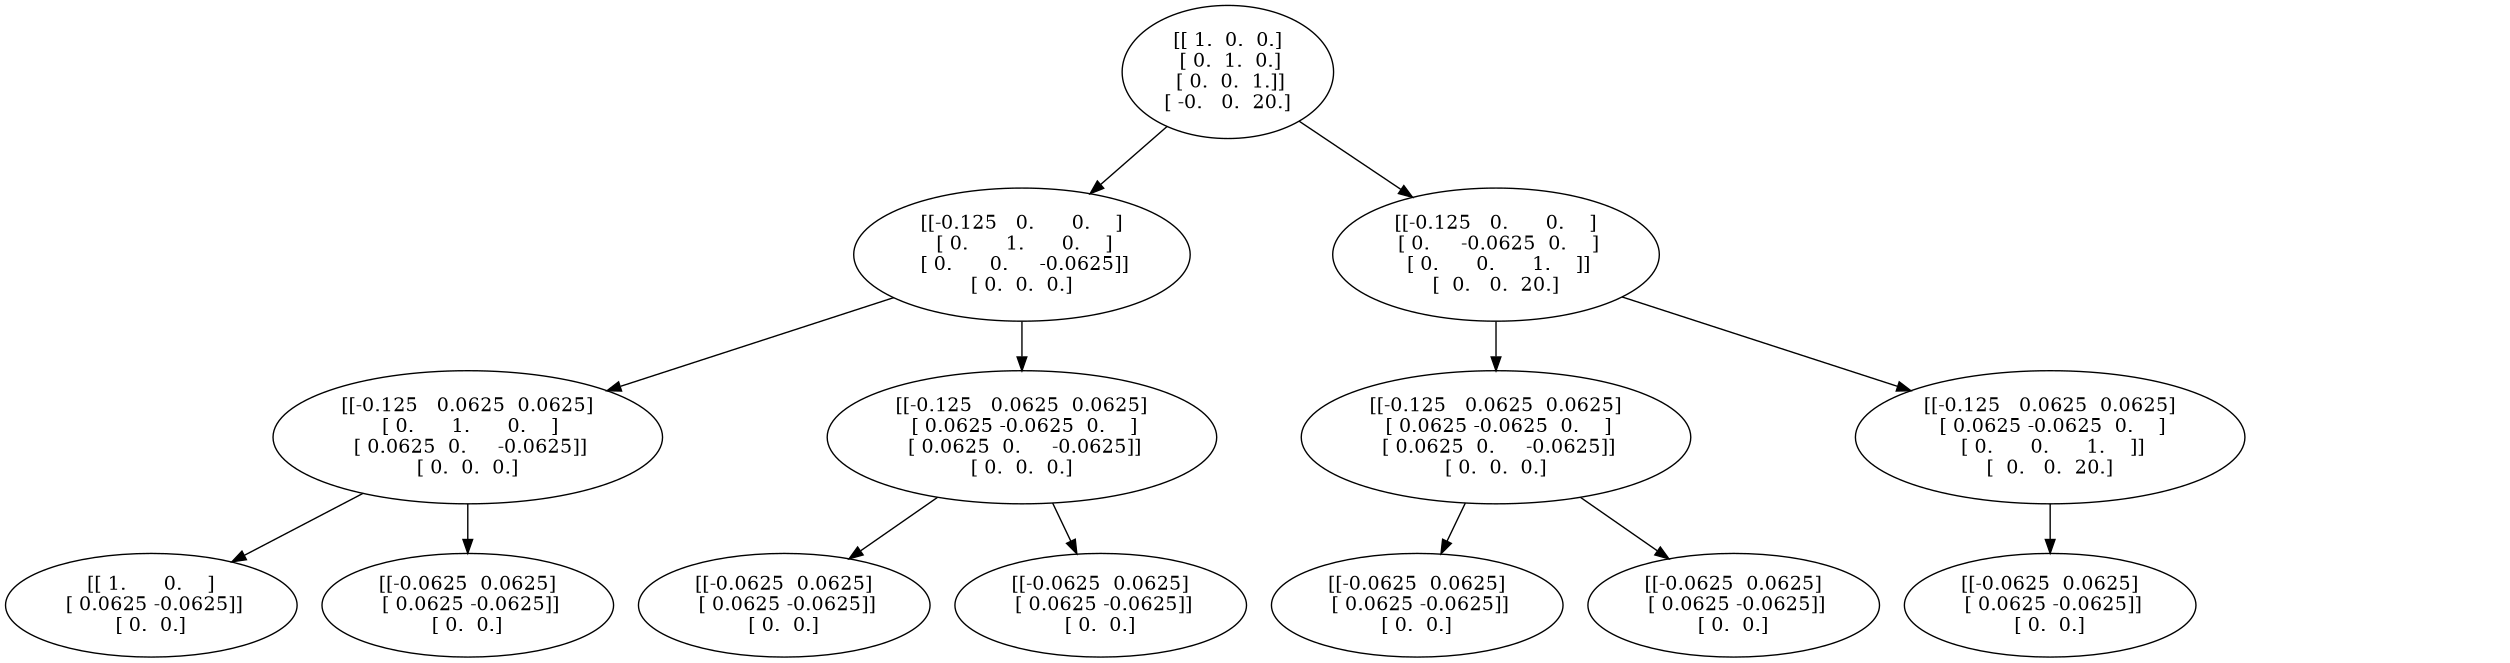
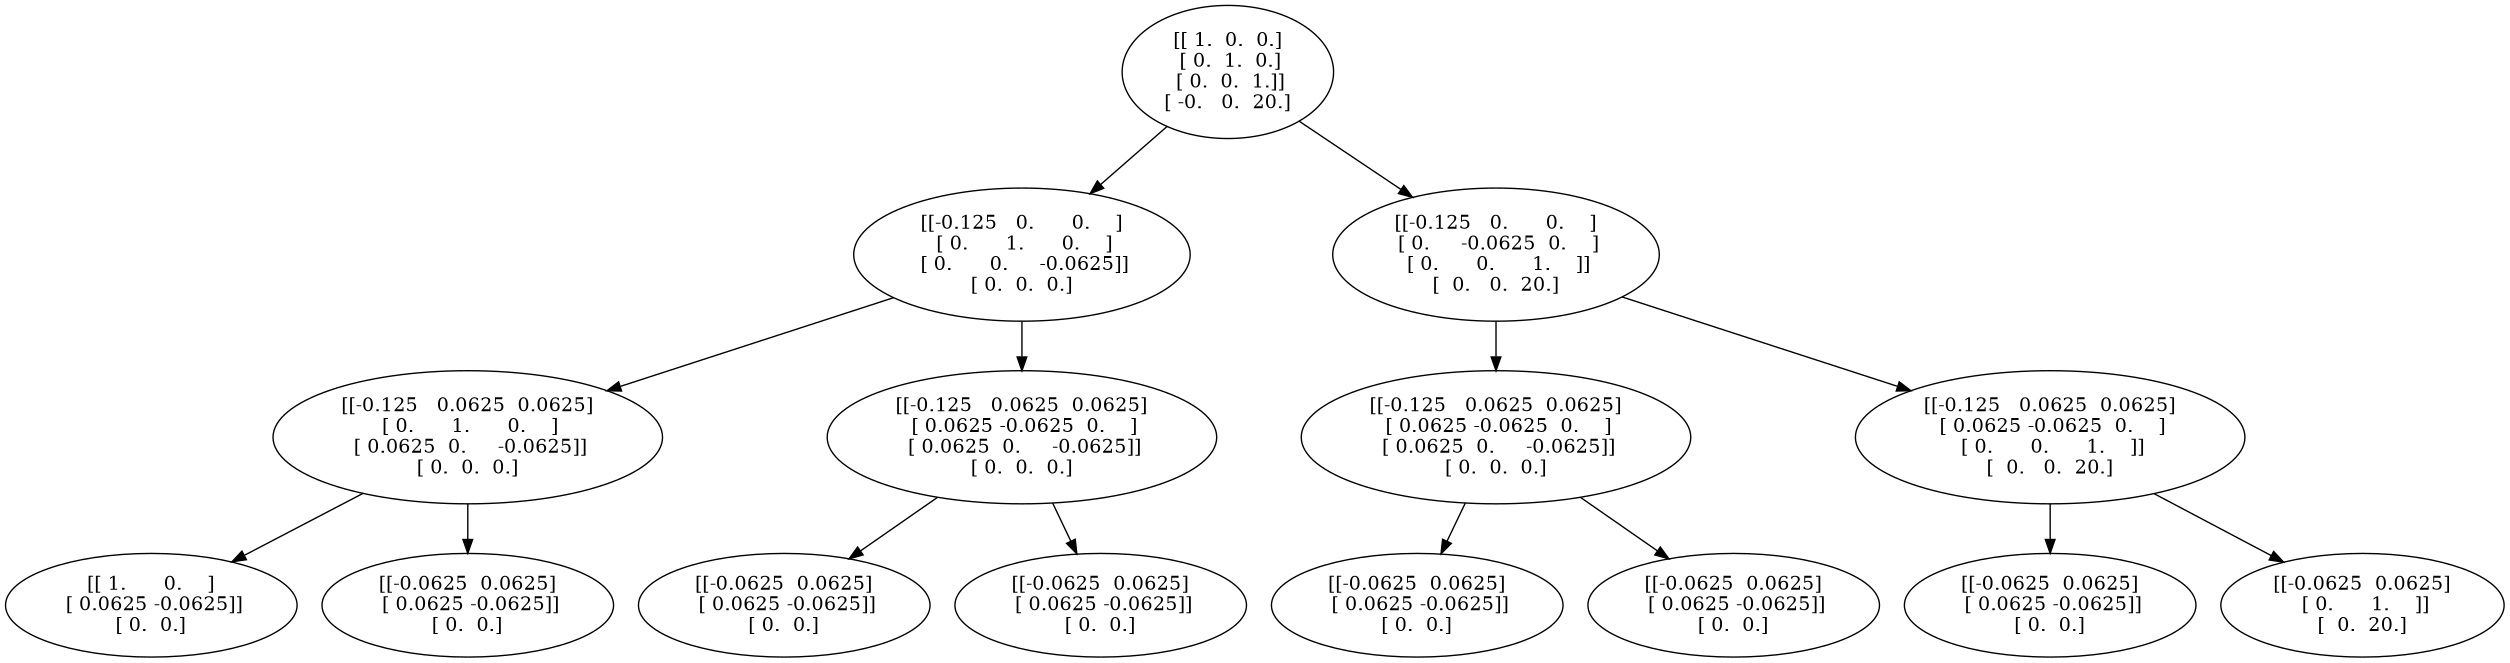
none -> (2362, 605)
